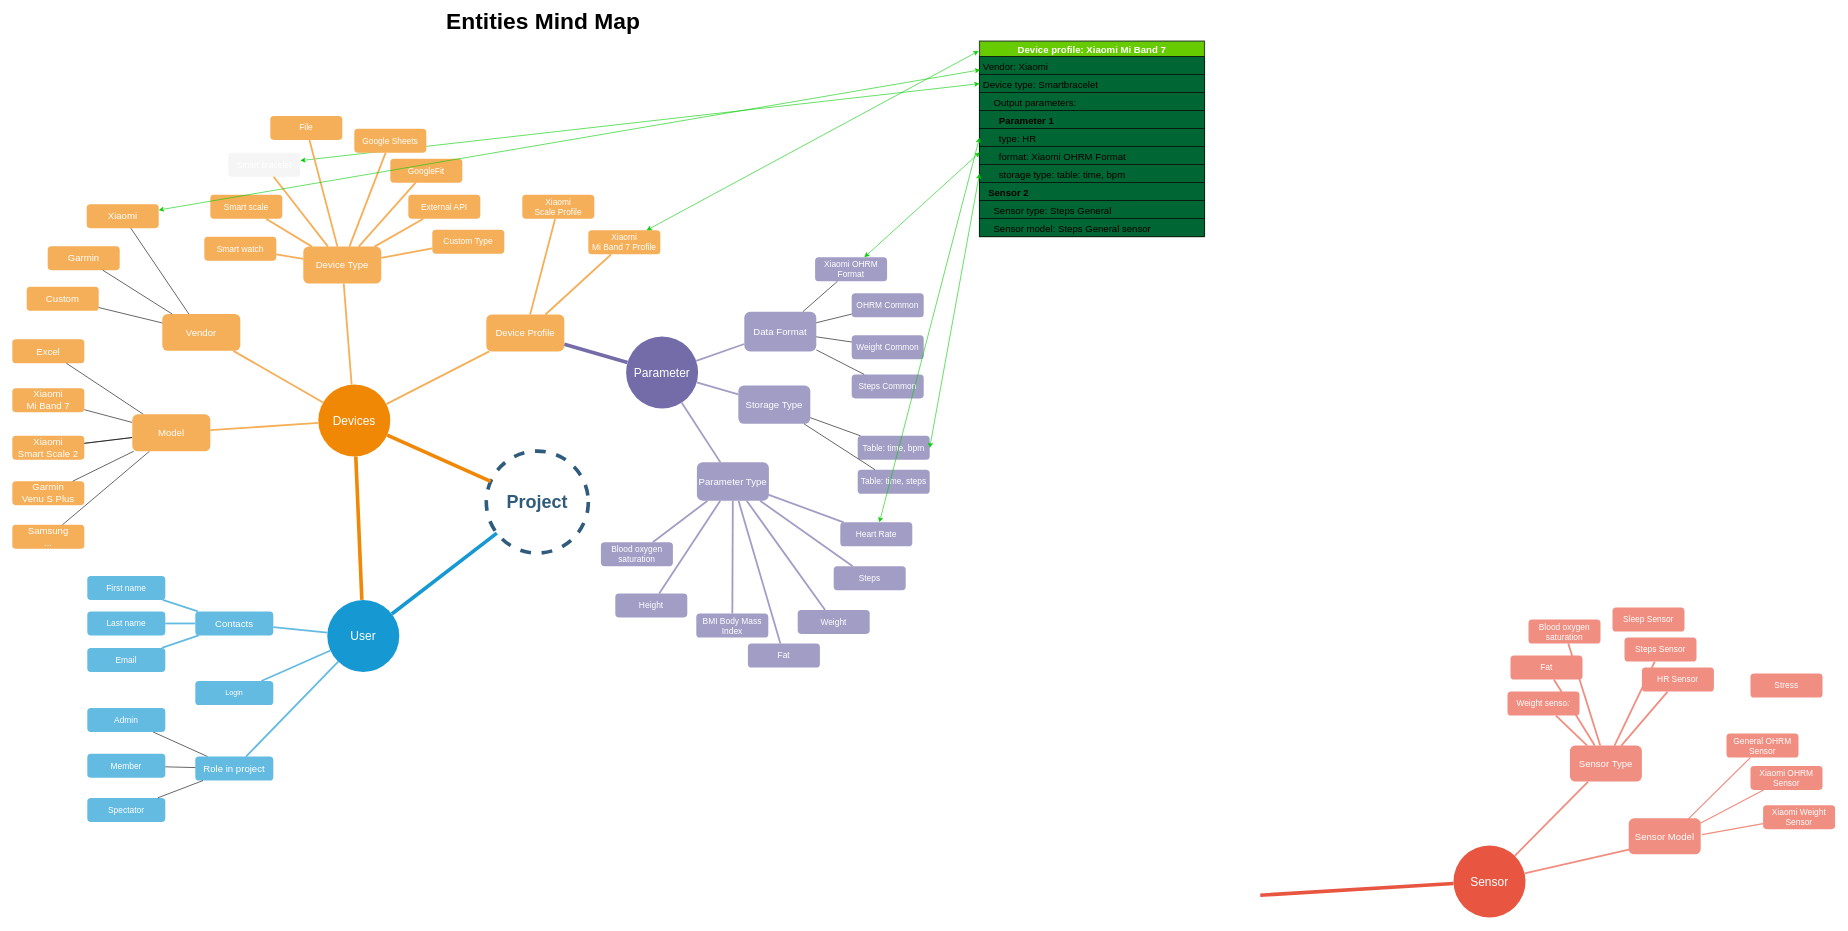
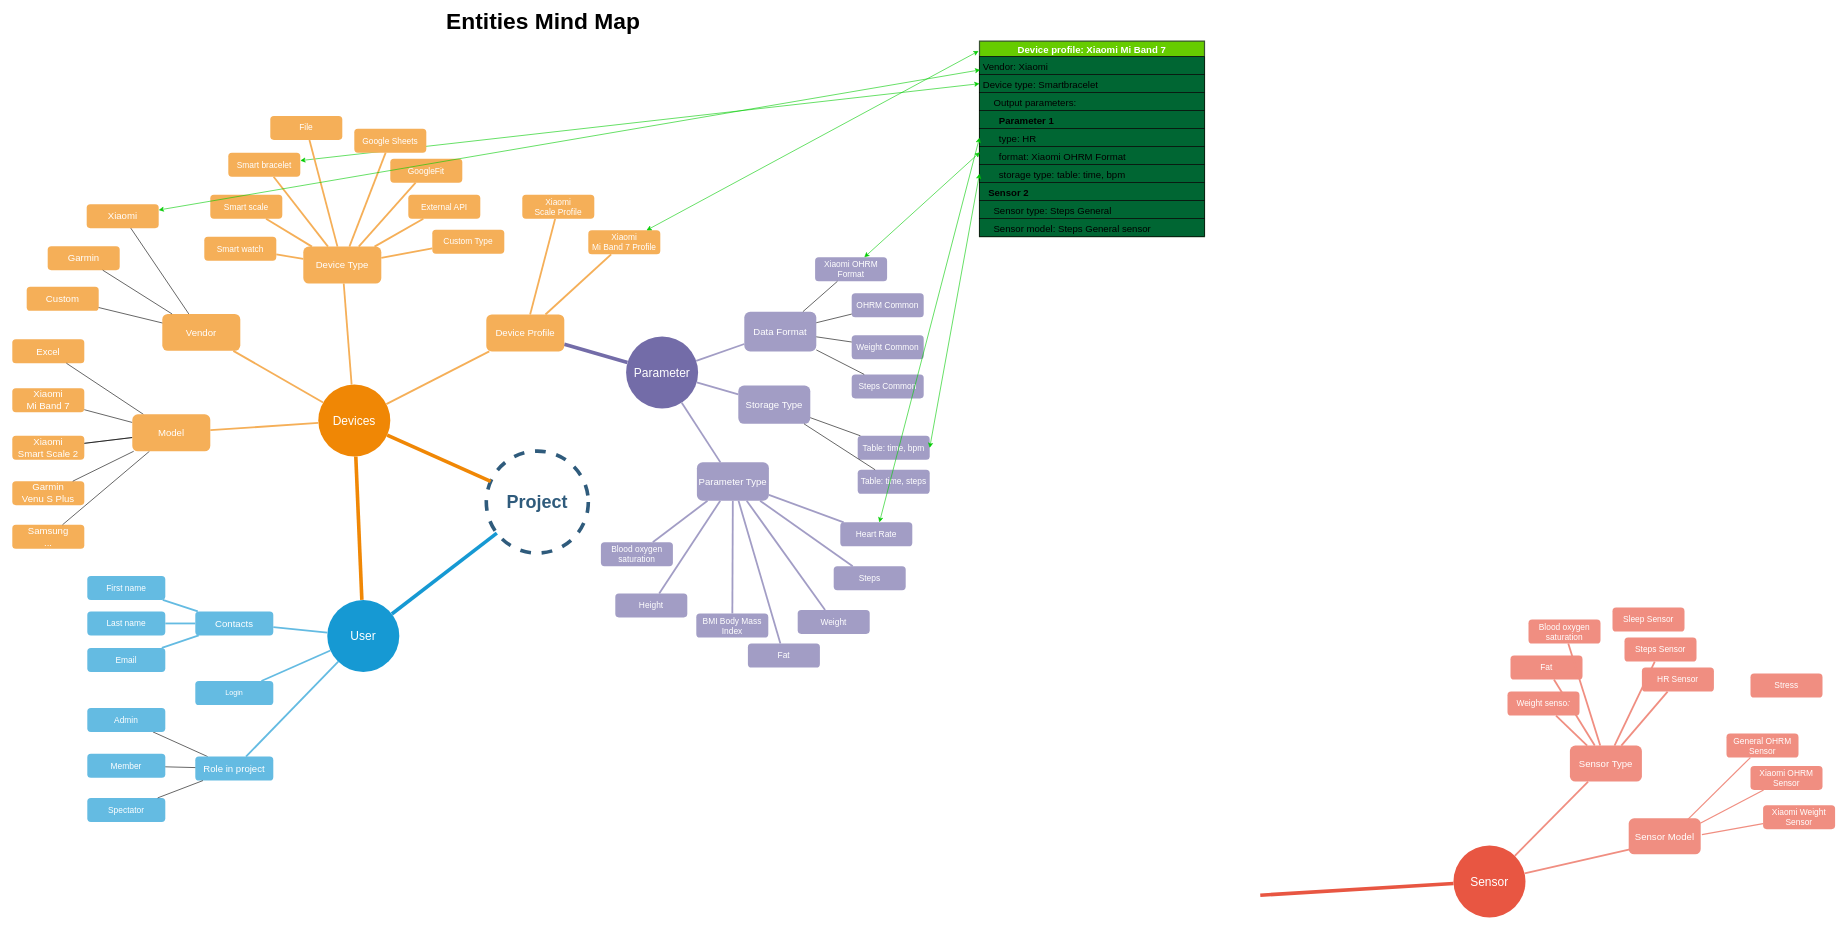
(264, 164) -> (264, 164)
